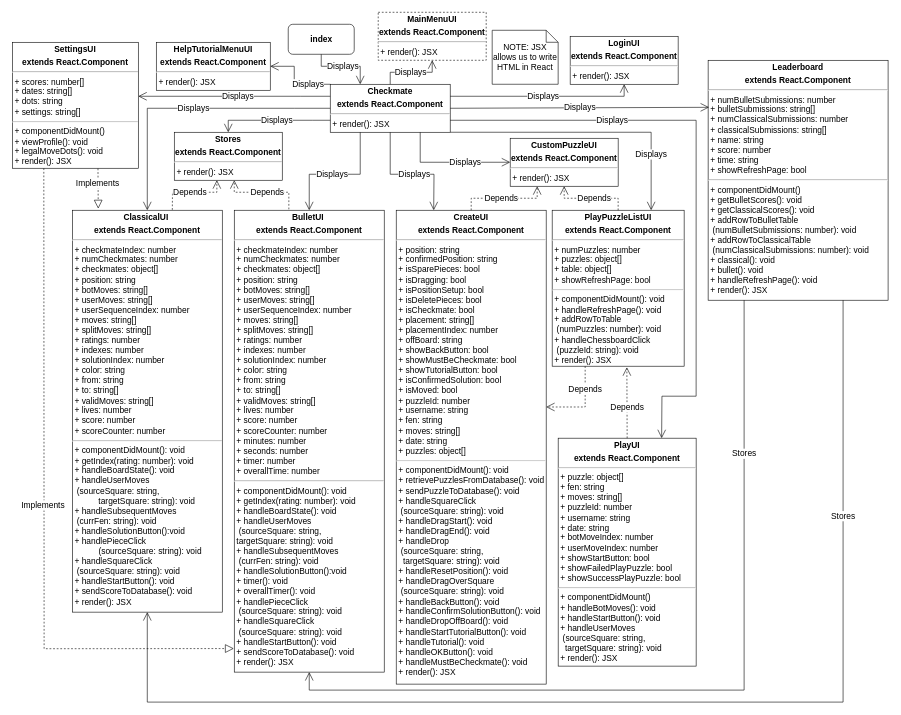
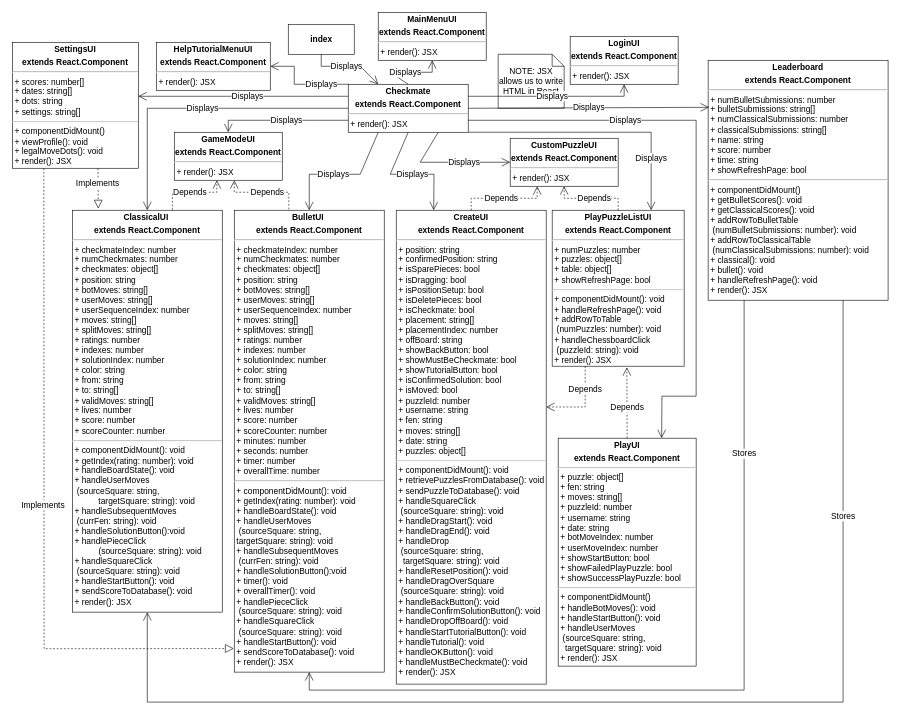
(432, 36) -> (432, 36)
(321, 39) -> (321, 39)
(525, 57) -> (531, 81)
(390, 108) -> (408, 108)
(226, 147) -> (226, 147)
